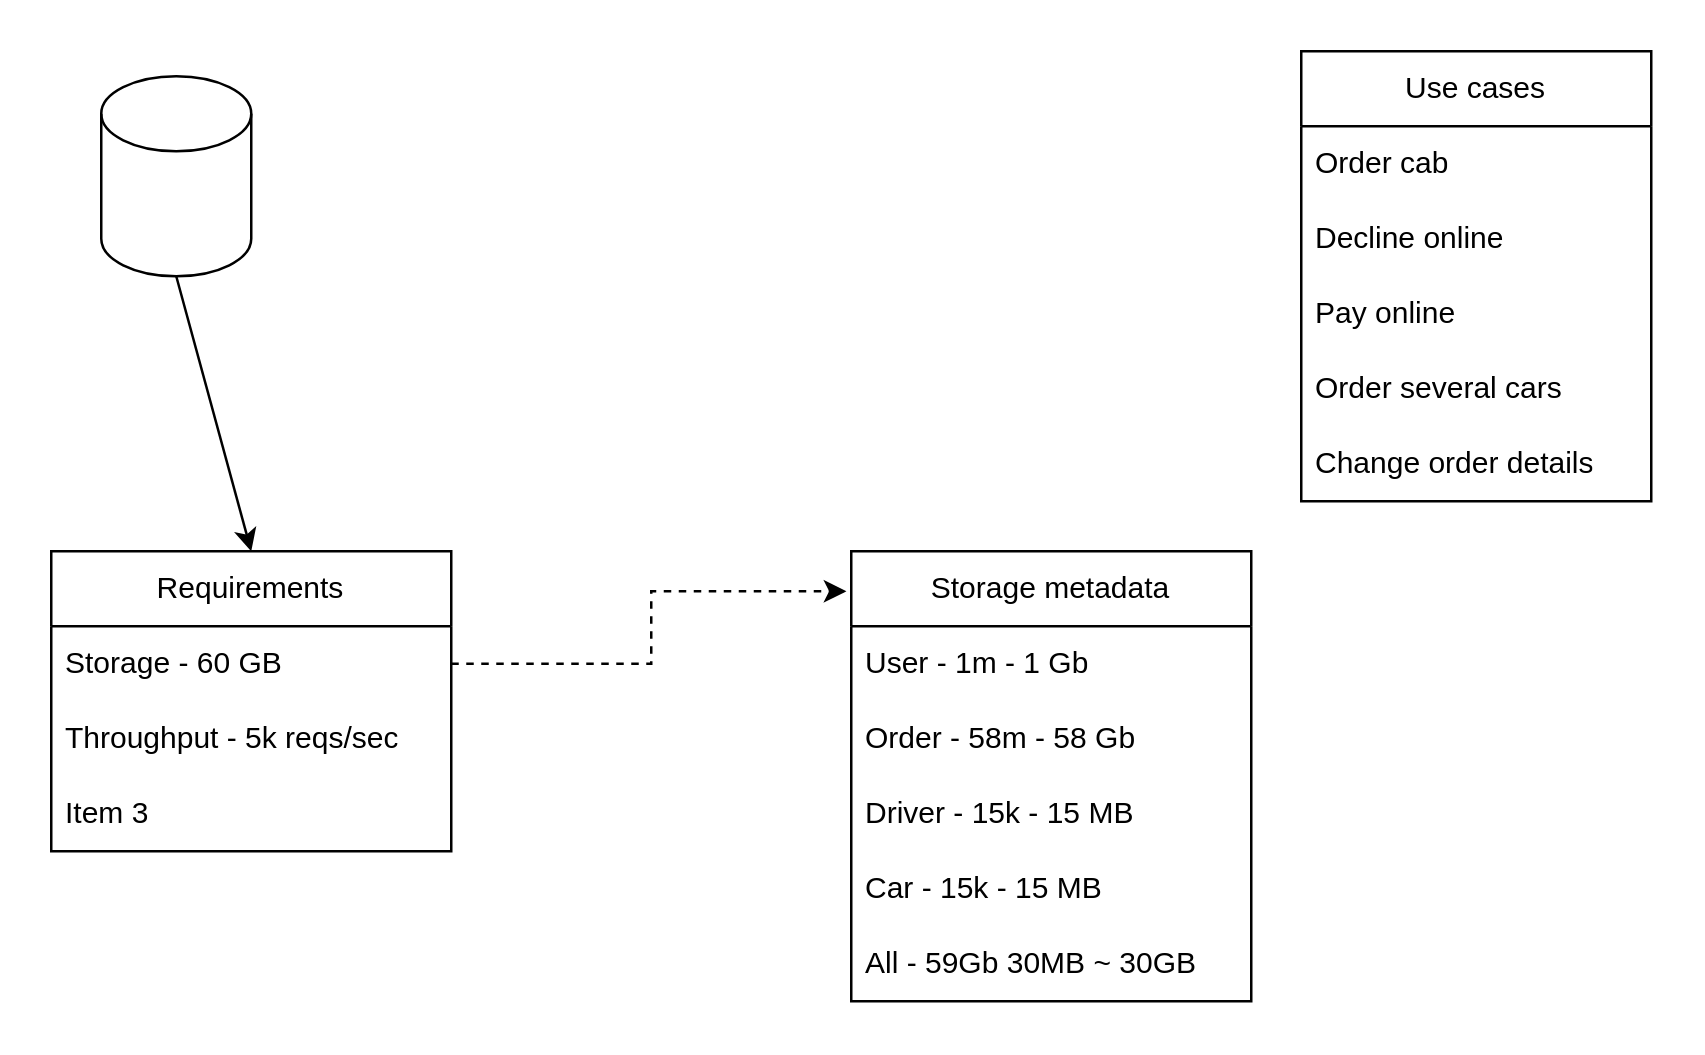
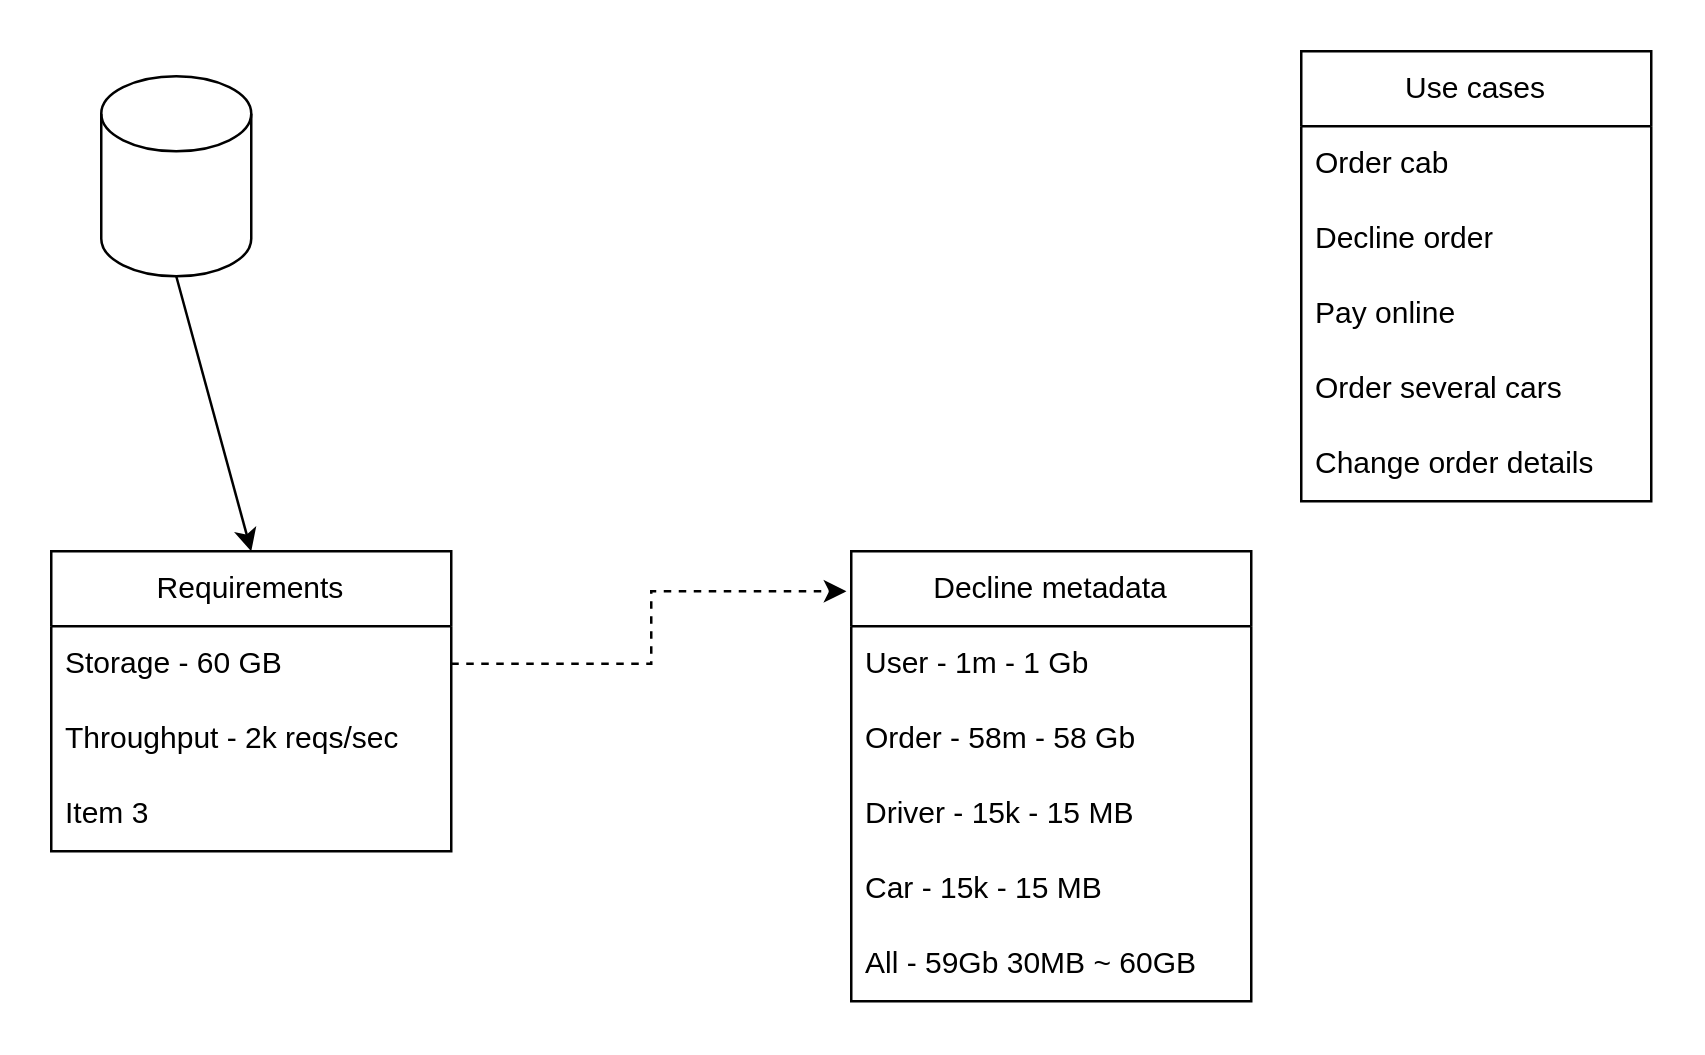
(1414, 239) -> (1414, 239)
(1051, 589) -> (1051, 589)
(254, 739) -> (254, 739)
(1024, 964) -> (1024, 964)
